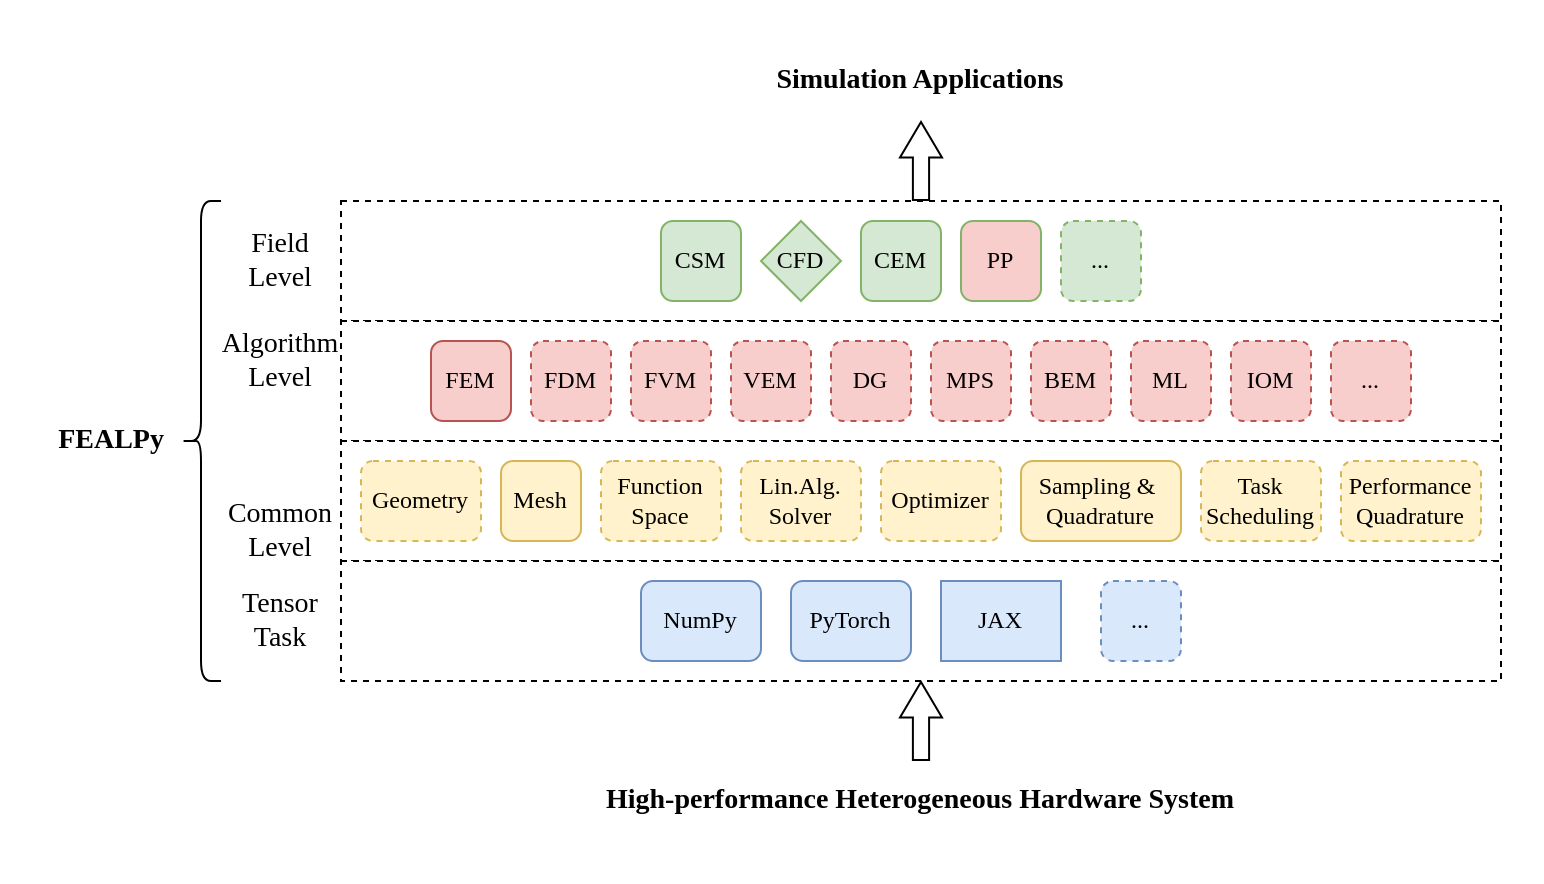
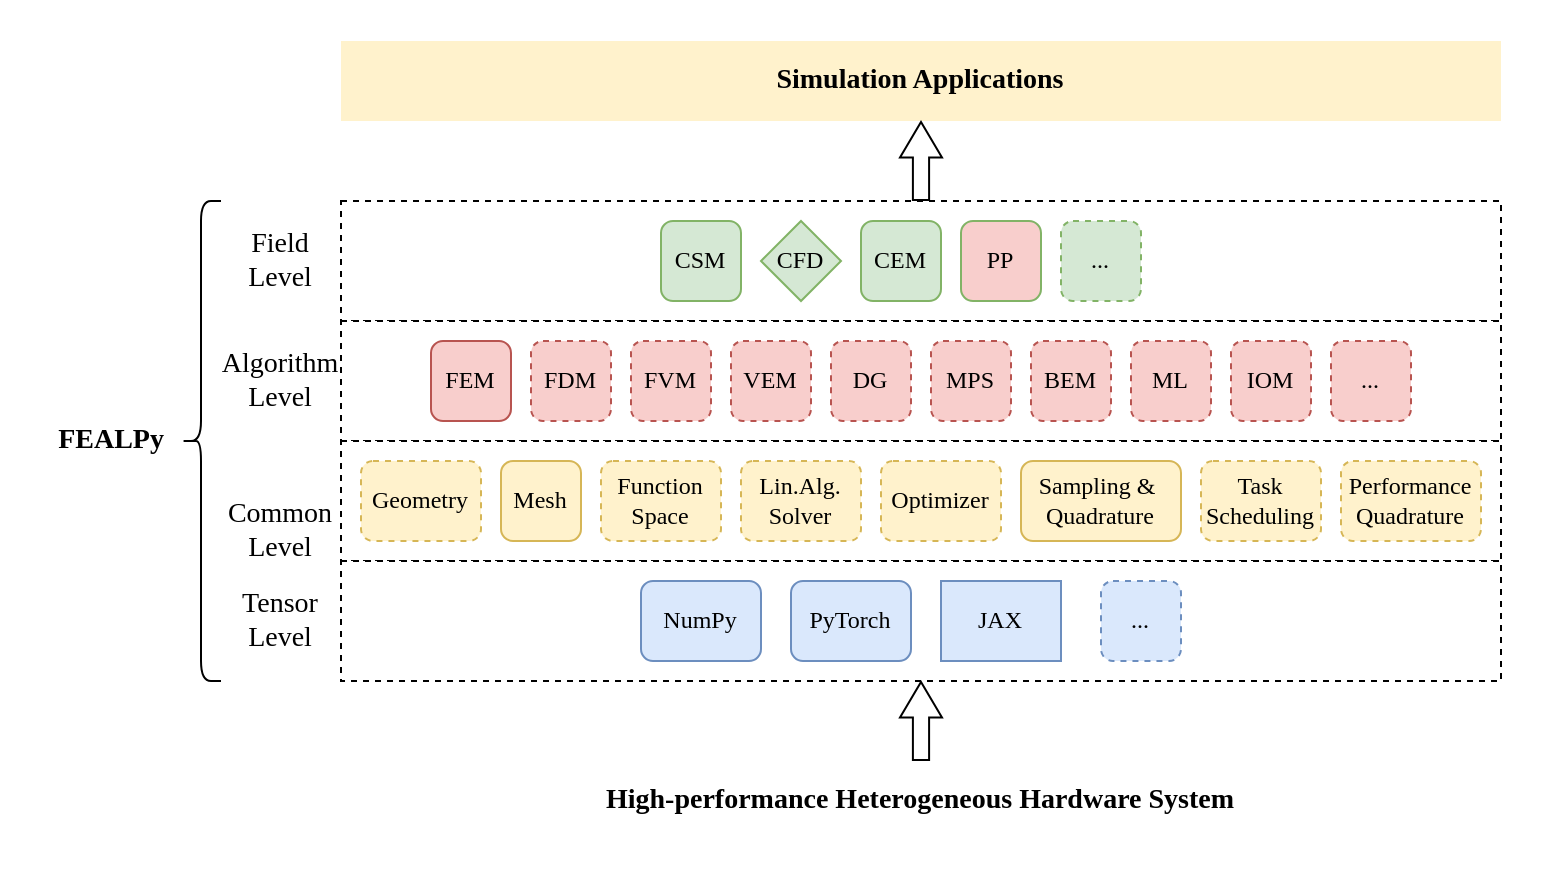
(921, 81) -> (921, 81)
(281, 361) -> (281, 381)
(281, 621) -> (281, 621)
